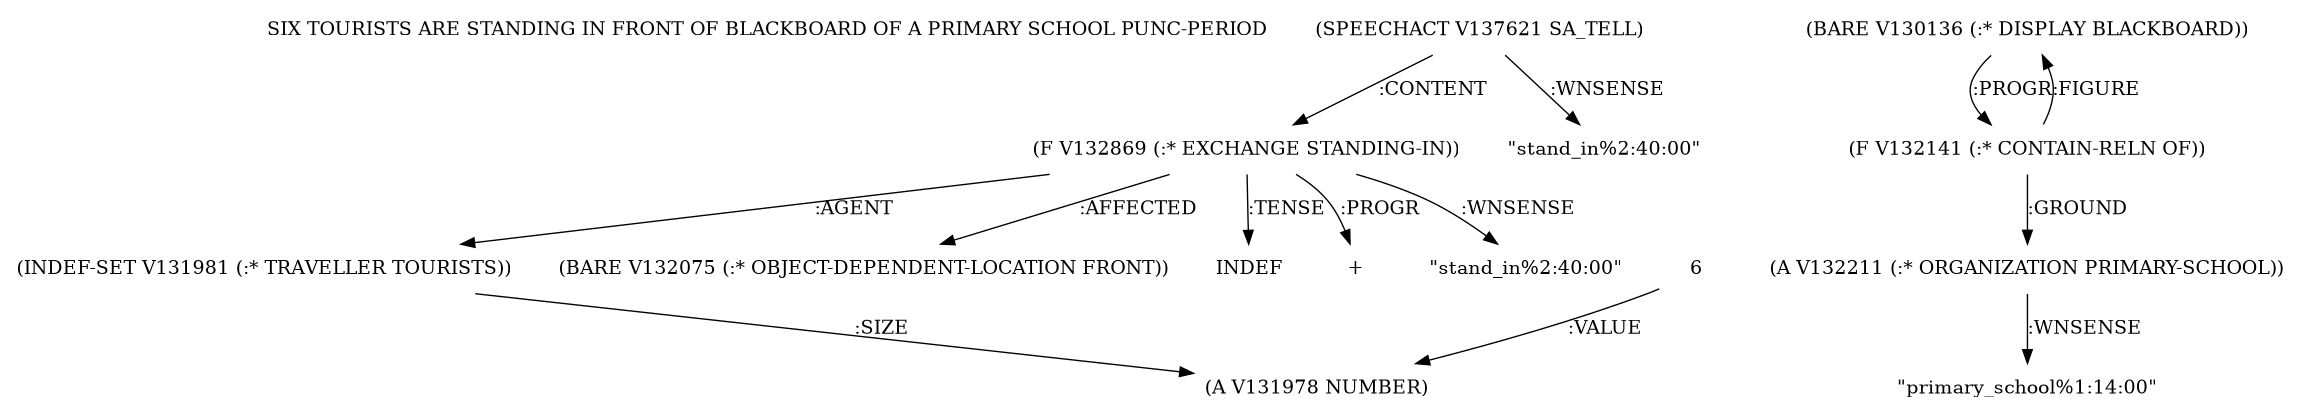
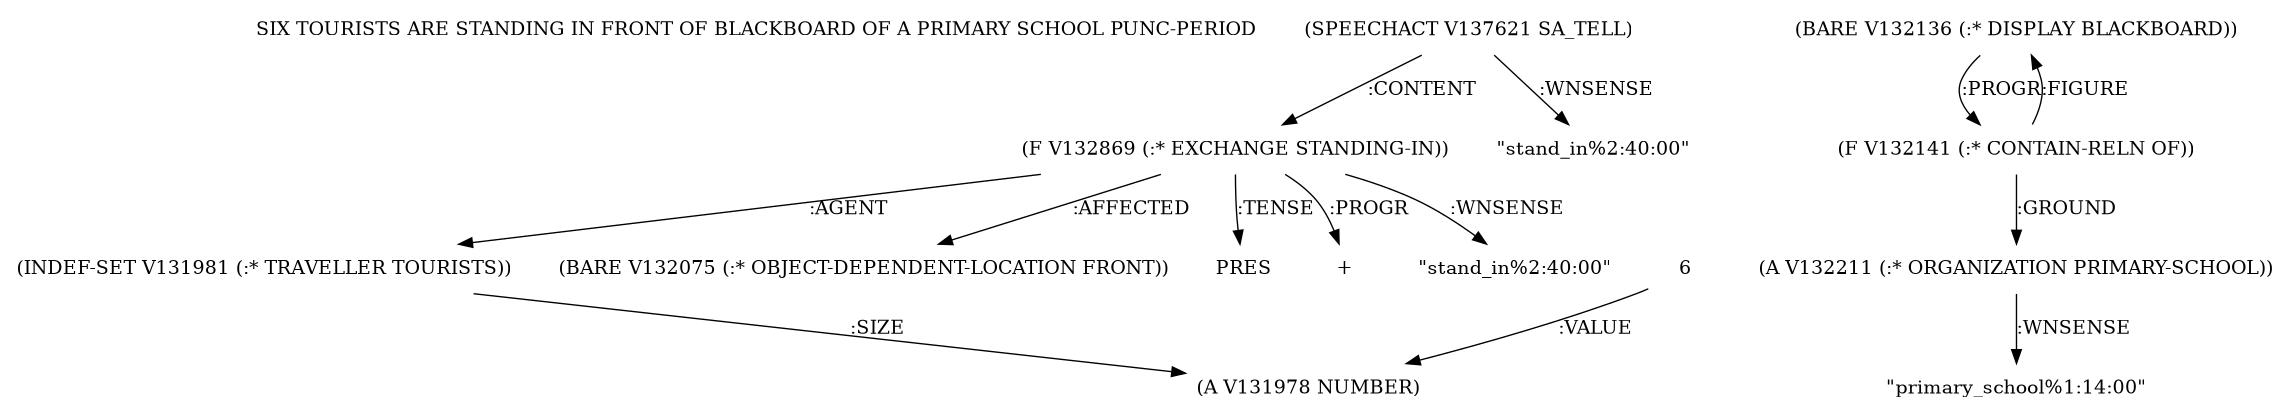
(2027, 30) -> (2016, 30)
(1249, 269) -> (1244, 269)
